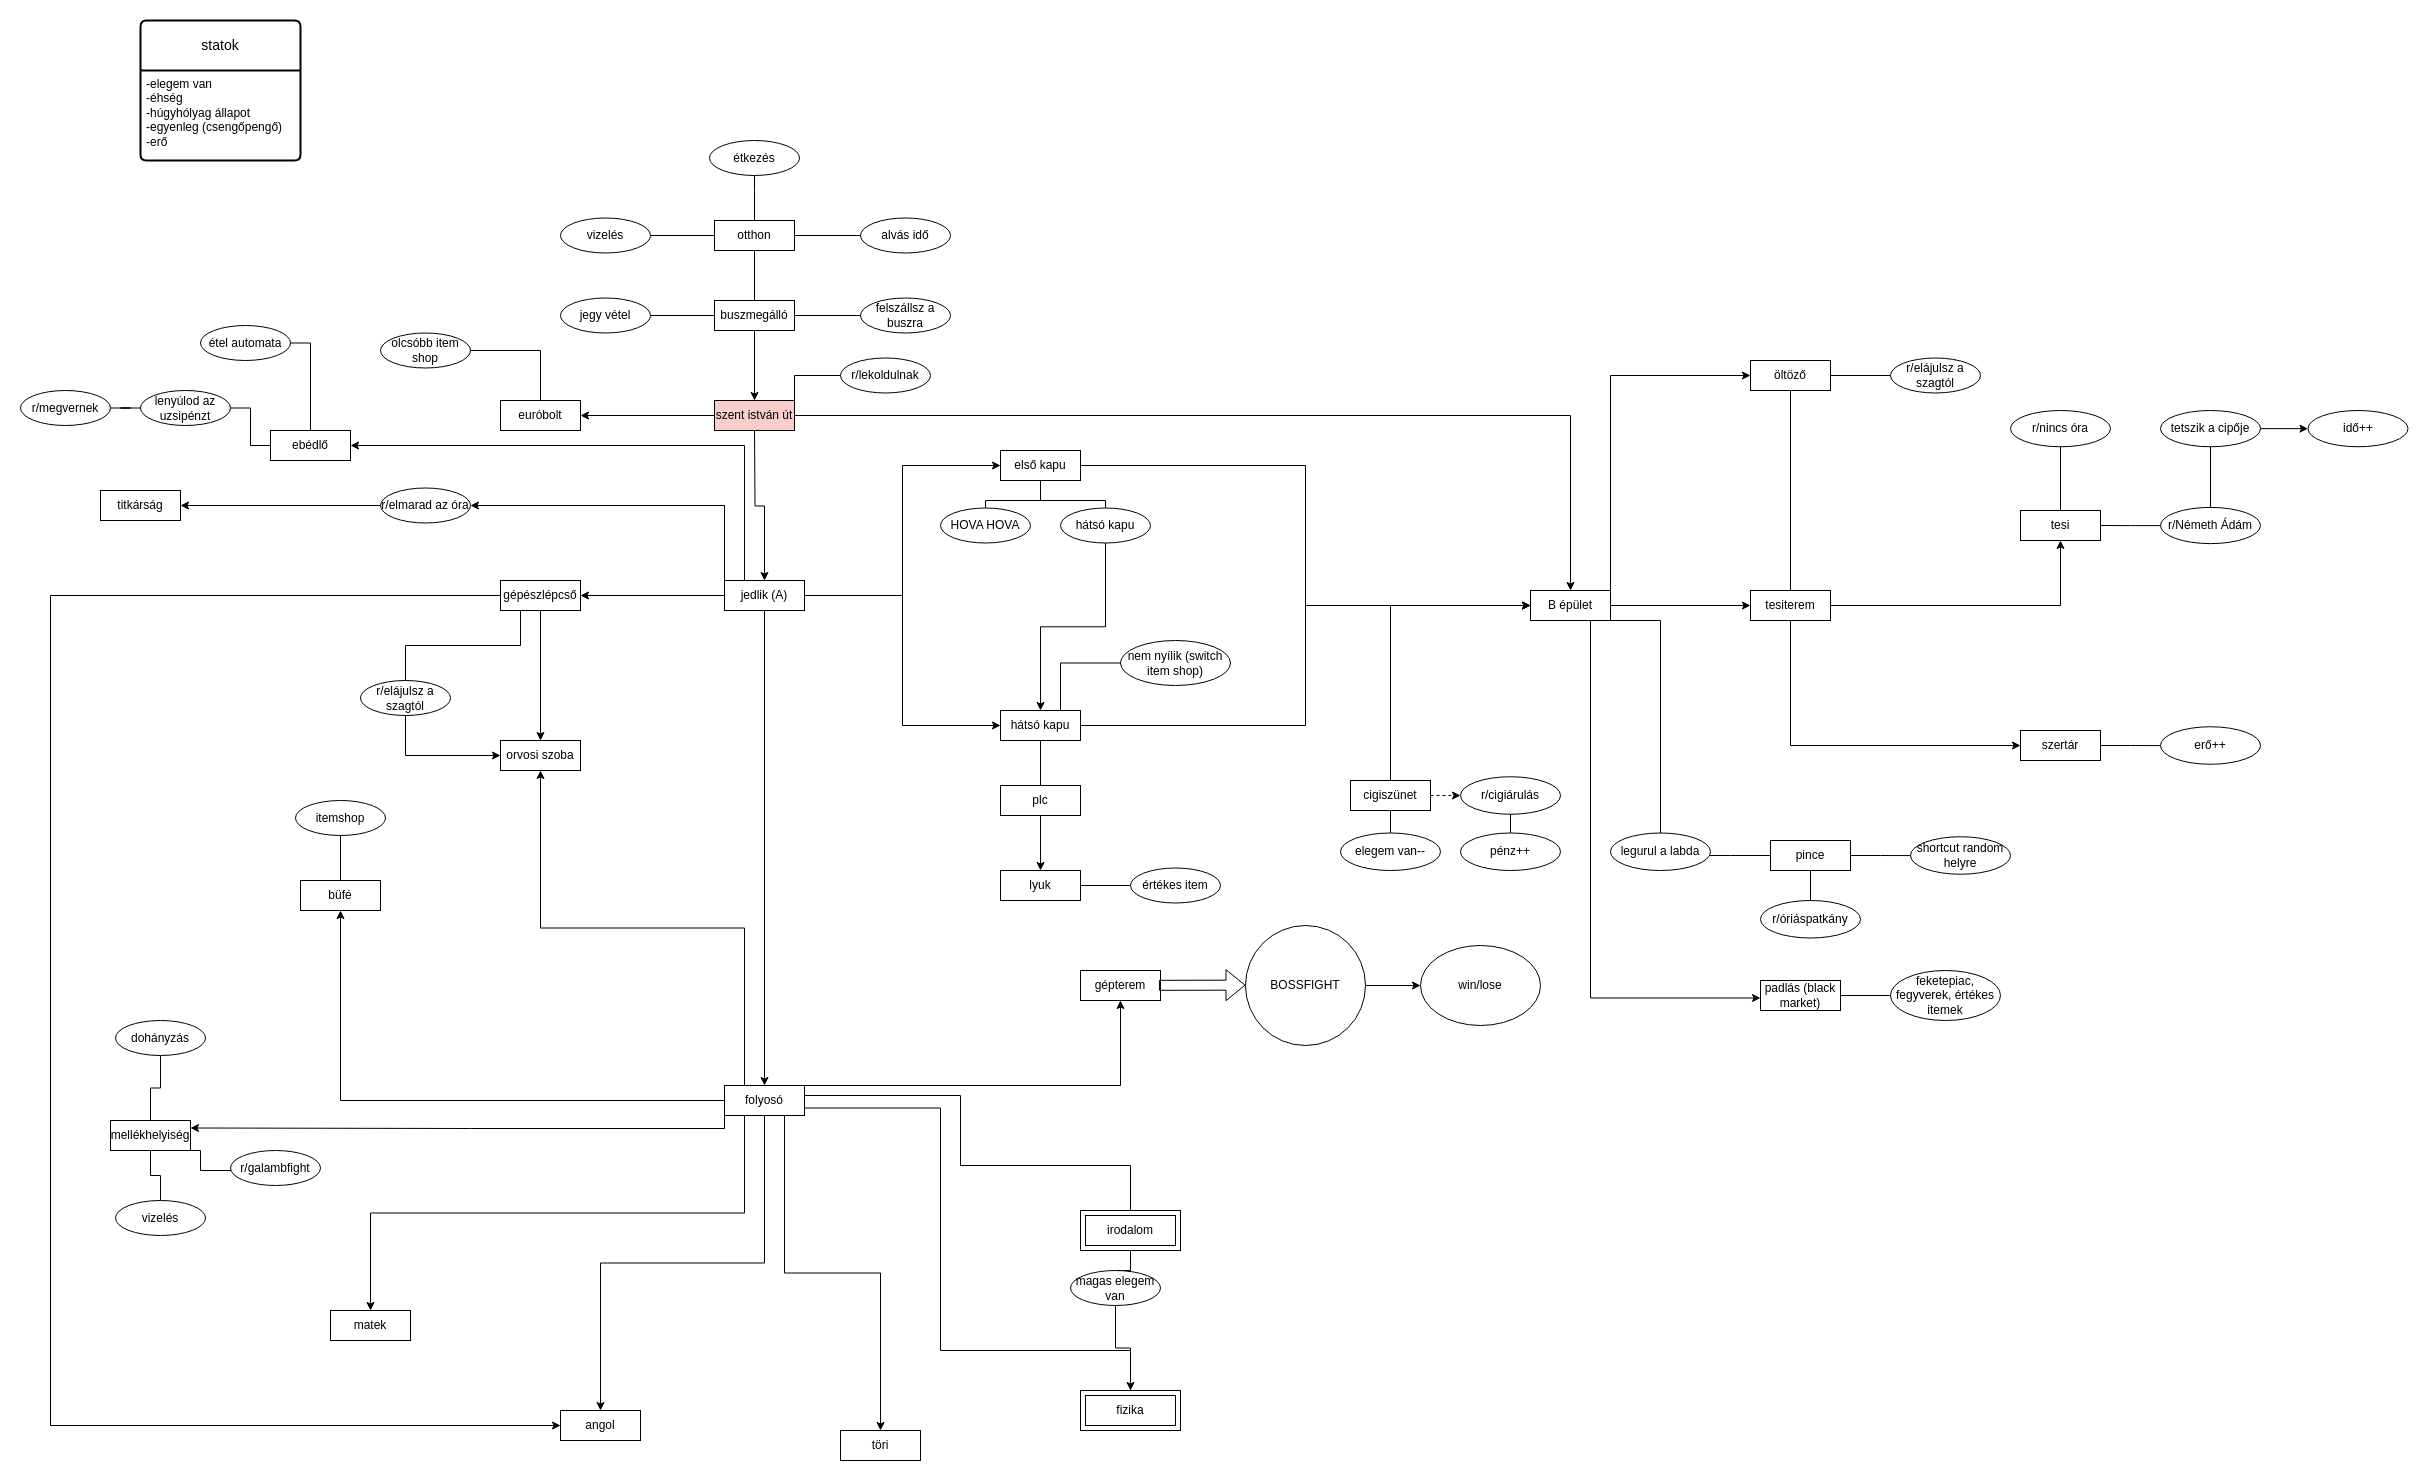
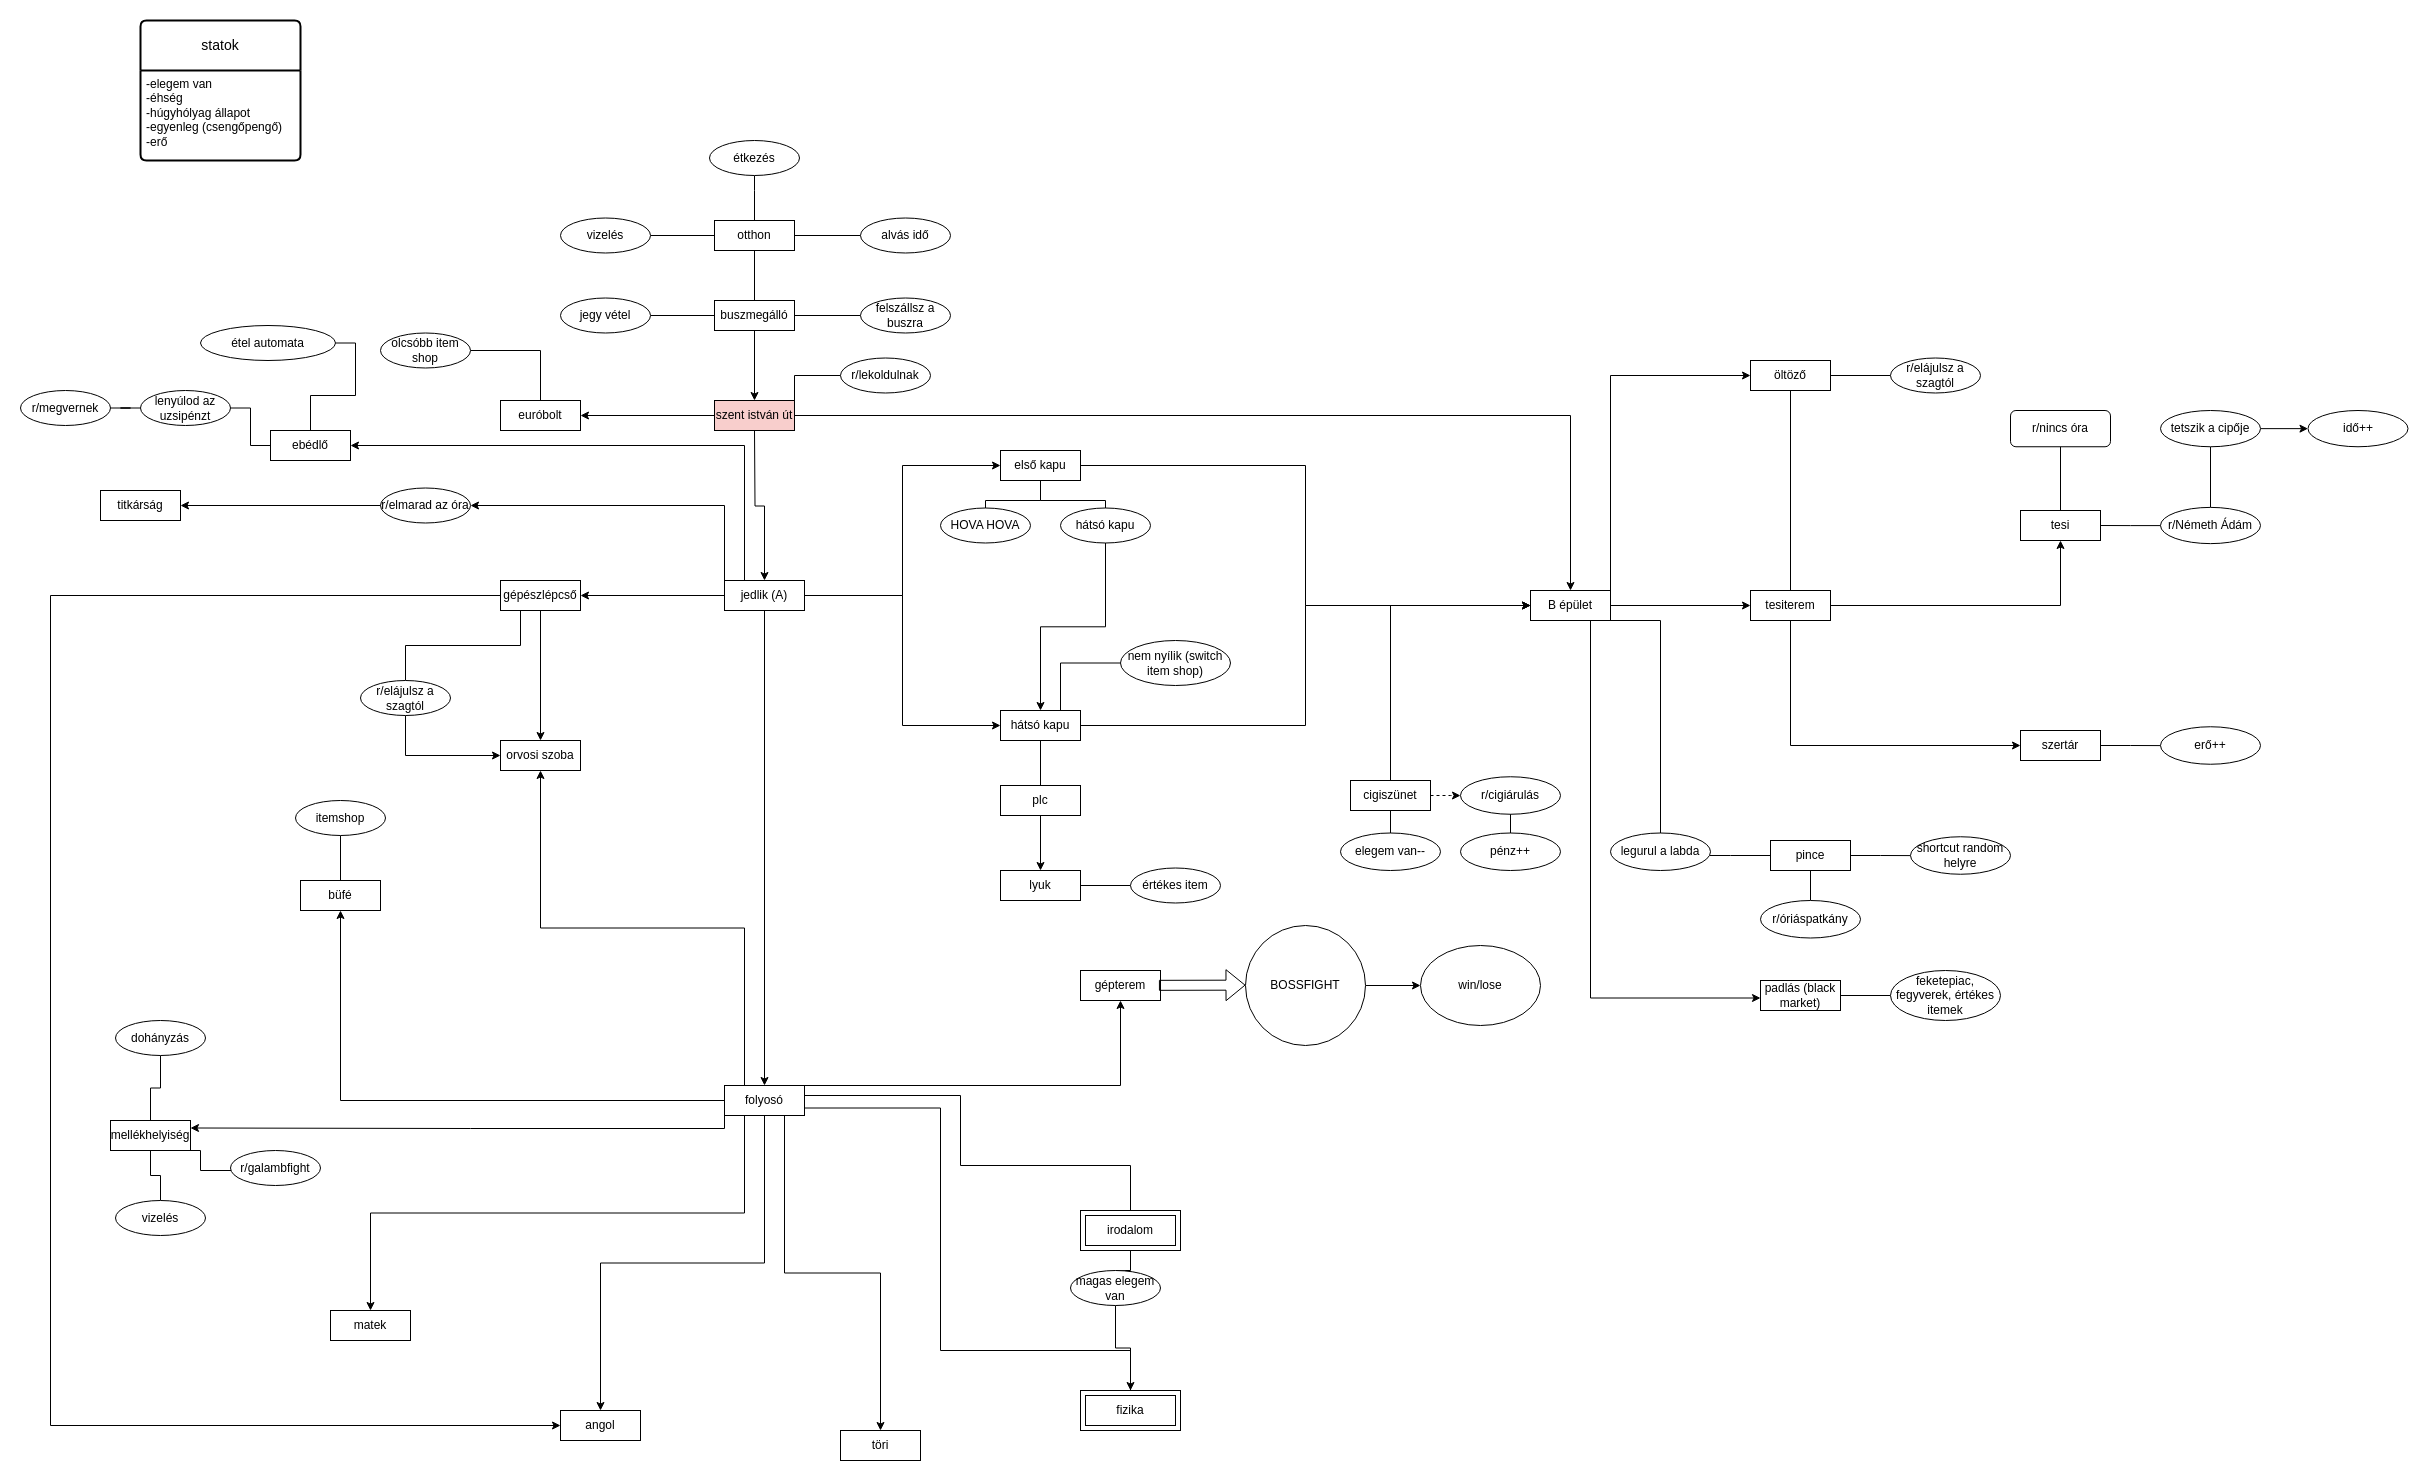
(246, 343) -> (268, 343)
(2061, 429) -> (2061, 429)
